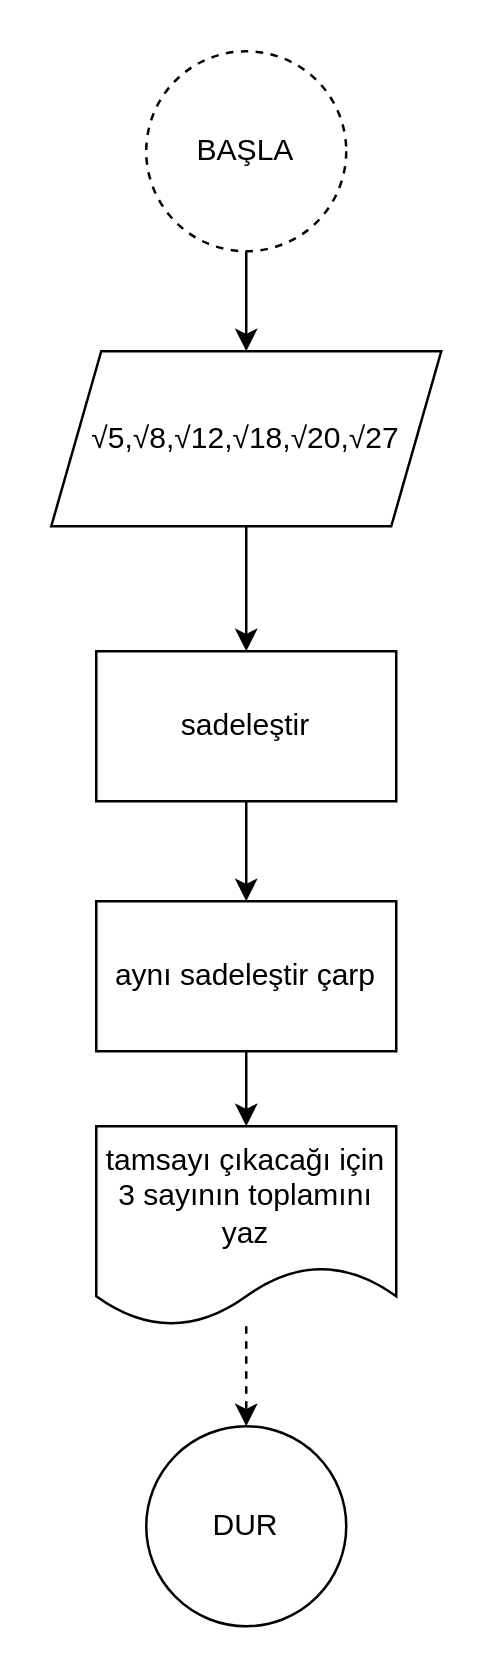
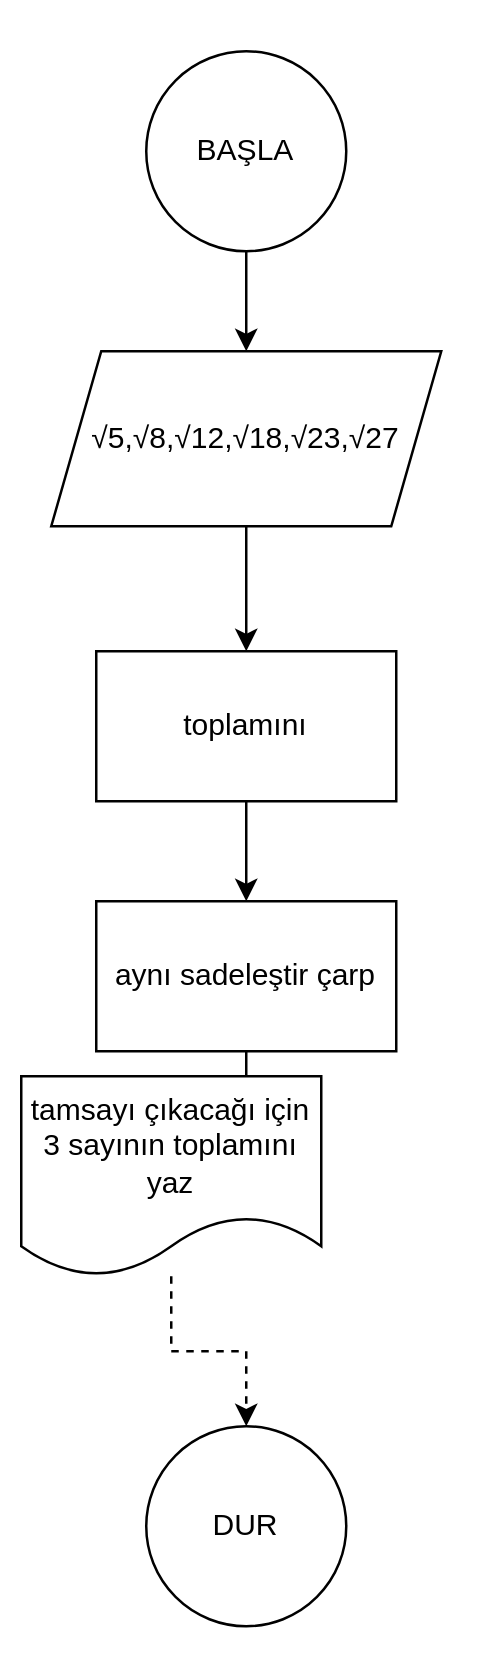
(246, 151) -> (246, 151)
(246, 439) -> (246, 439)
(246, 726) -> (246, 726)
(246, 1226) -> (171, 1176)
